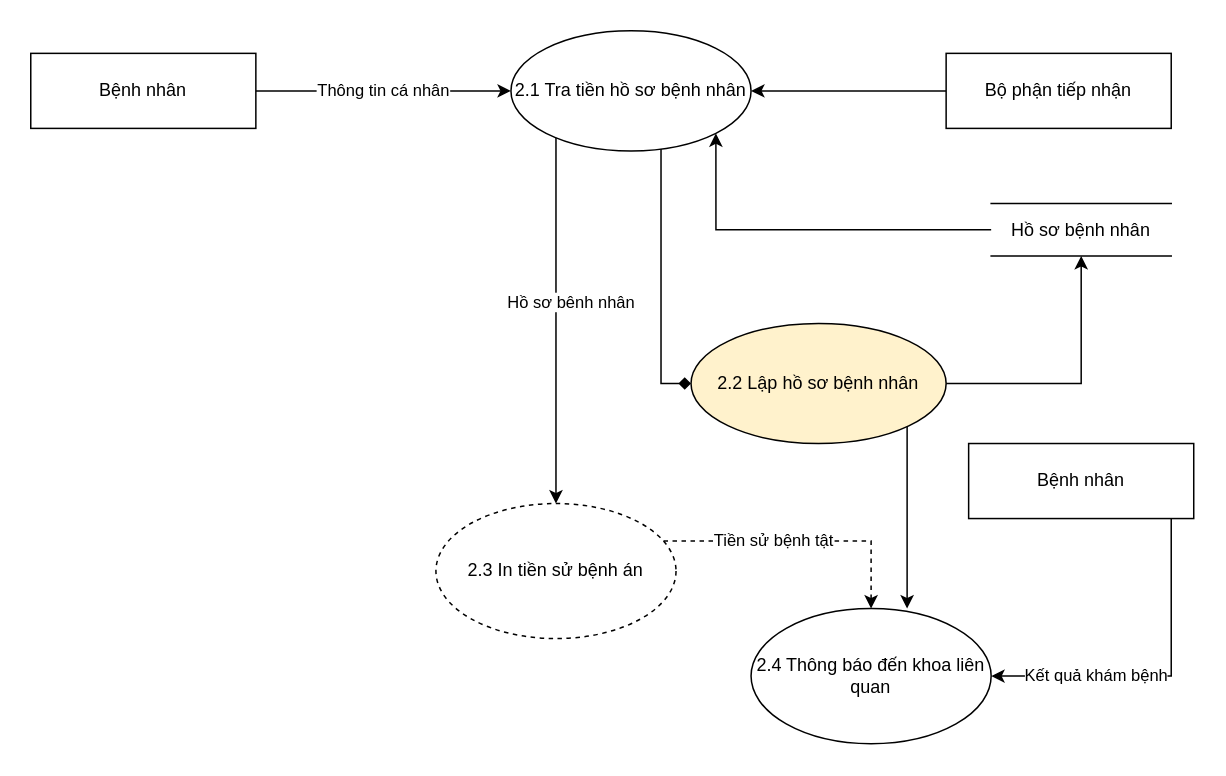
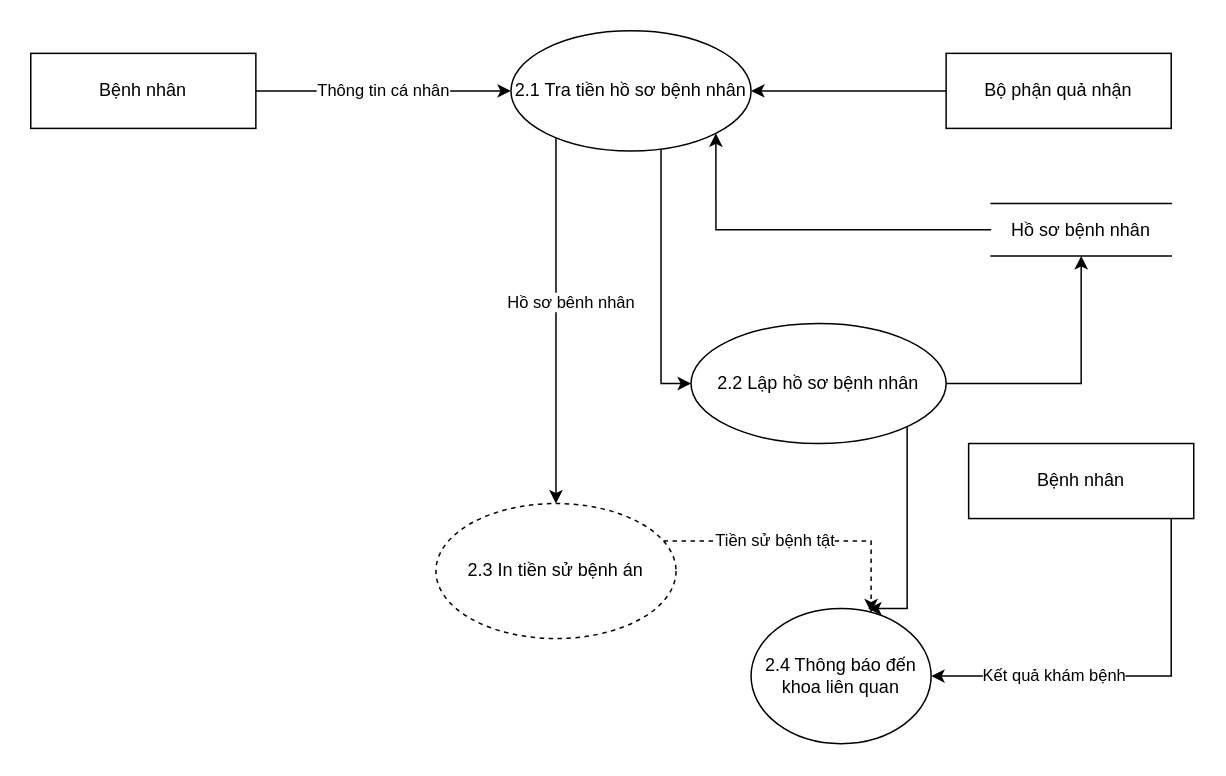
(1058, 91) -> (1058, 91)
(678, 383) -> (679, 383)
(818, 383) -> (818, 383)
(871, 676) -> (841, 676)
